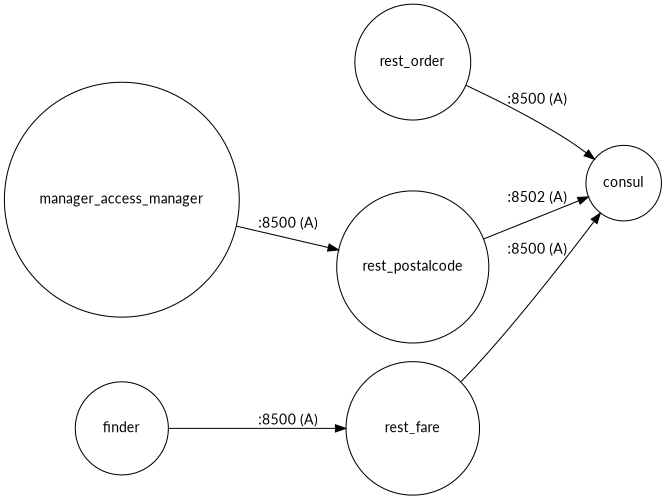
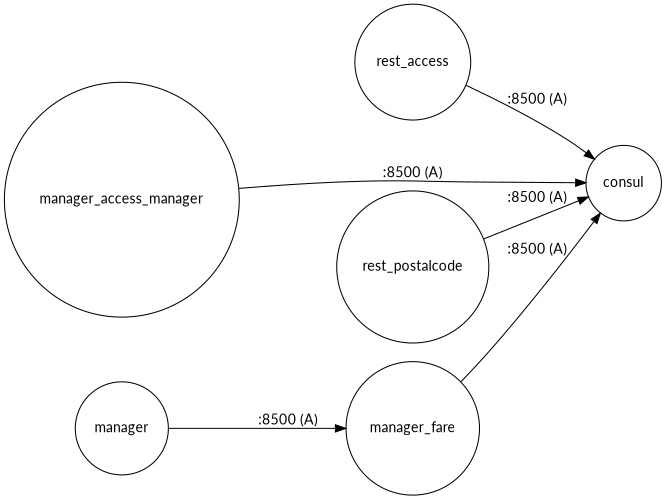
(413, 62) -> (413, 62)
(537, 198) -> (537, 198)
(282, 237) -> (407, 181)
(122, 428) -> (122, 428)
(413, 428) -> (413, 428)
